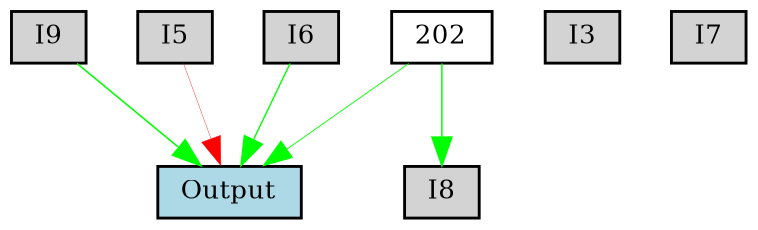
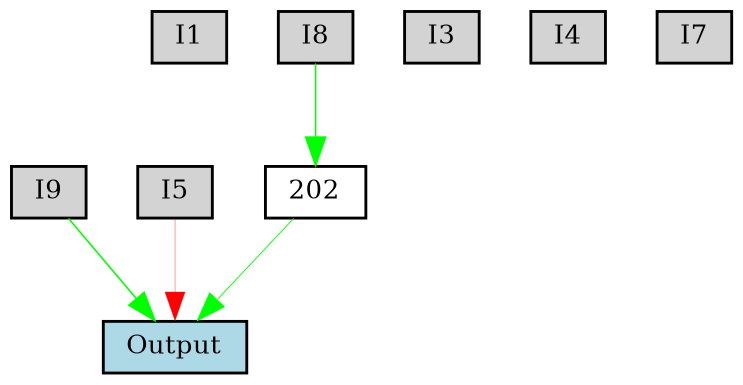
none -> (189, 37)
(301, 37) -> none
none -> (568, 37)
(442, 100) -> (316, 100)
